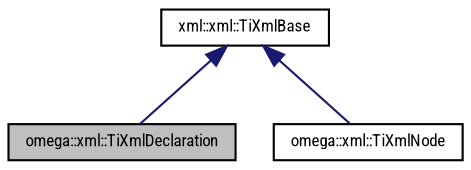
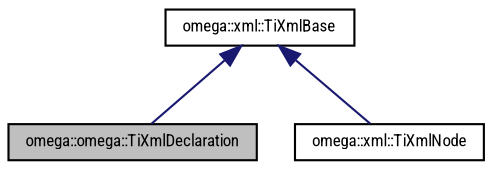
(245, 28) -> (260, 28)
(122, 142) -> (133, 142)
